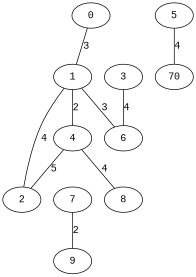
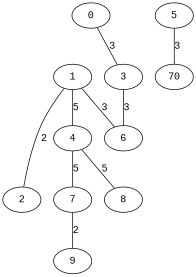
(82, 46) -> (107, 46)
(177, 46) -> (177, 46)
(76, 108) -> (76, 108)
(127, 108) -> (127, 108)
(44, 138) -> (44, 138)
(47, 169) -> (73, 169)
(105, 169) -> (105, 169)
